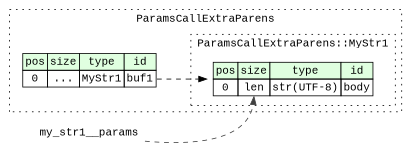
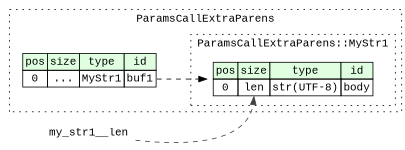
(89, 133) -> (89, 133)
